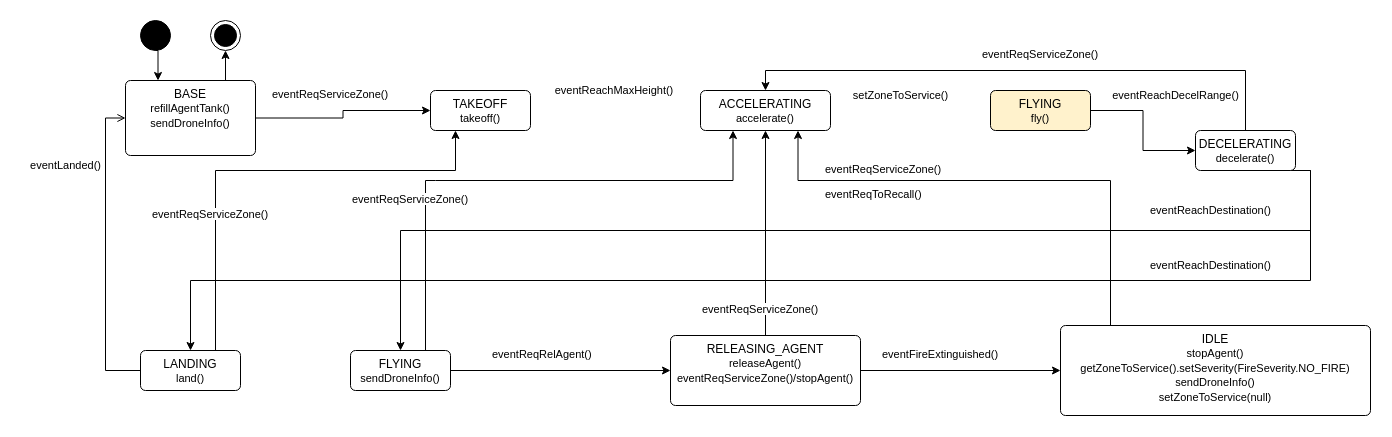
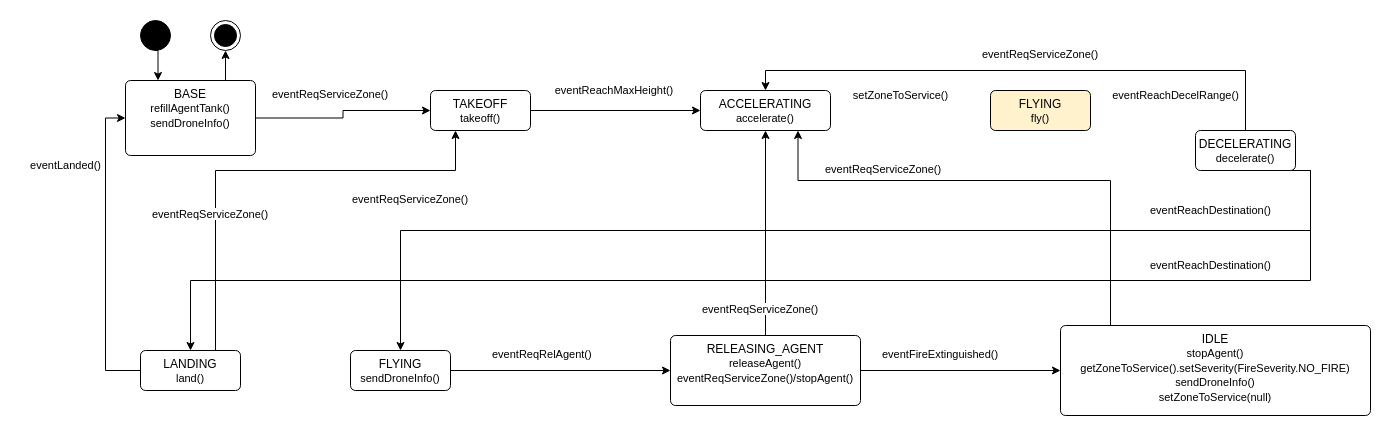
none -> (612, 111)
(118, 118) -> (117, 118)
(1143, 128) -> none
(594, 181) -> none
(956, 191) -> none
